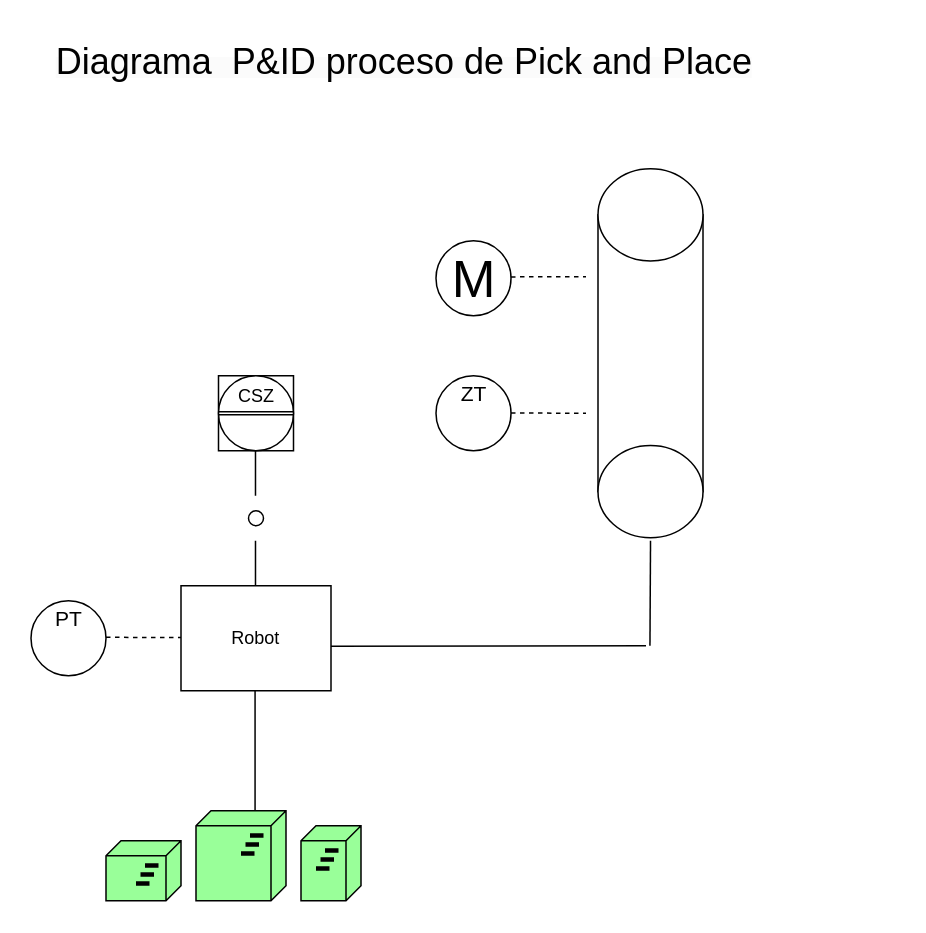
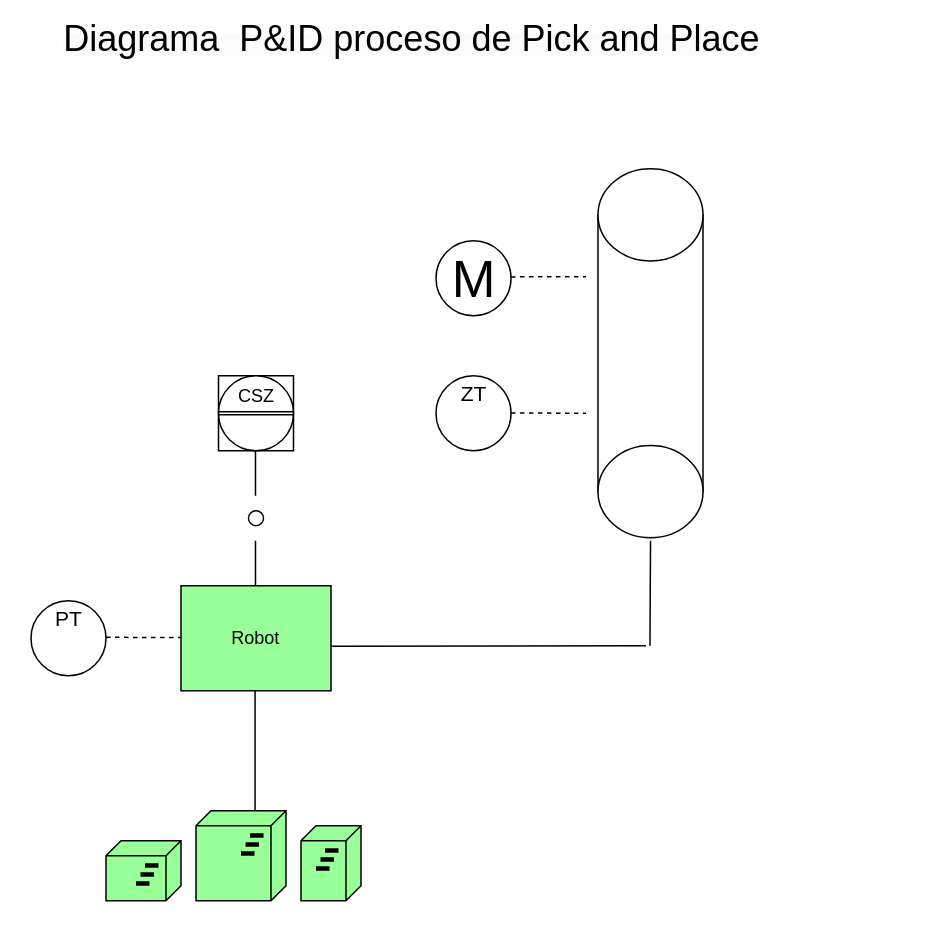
(473, 68) -> (481, 46)
(256, 638) -> (256, 638)
